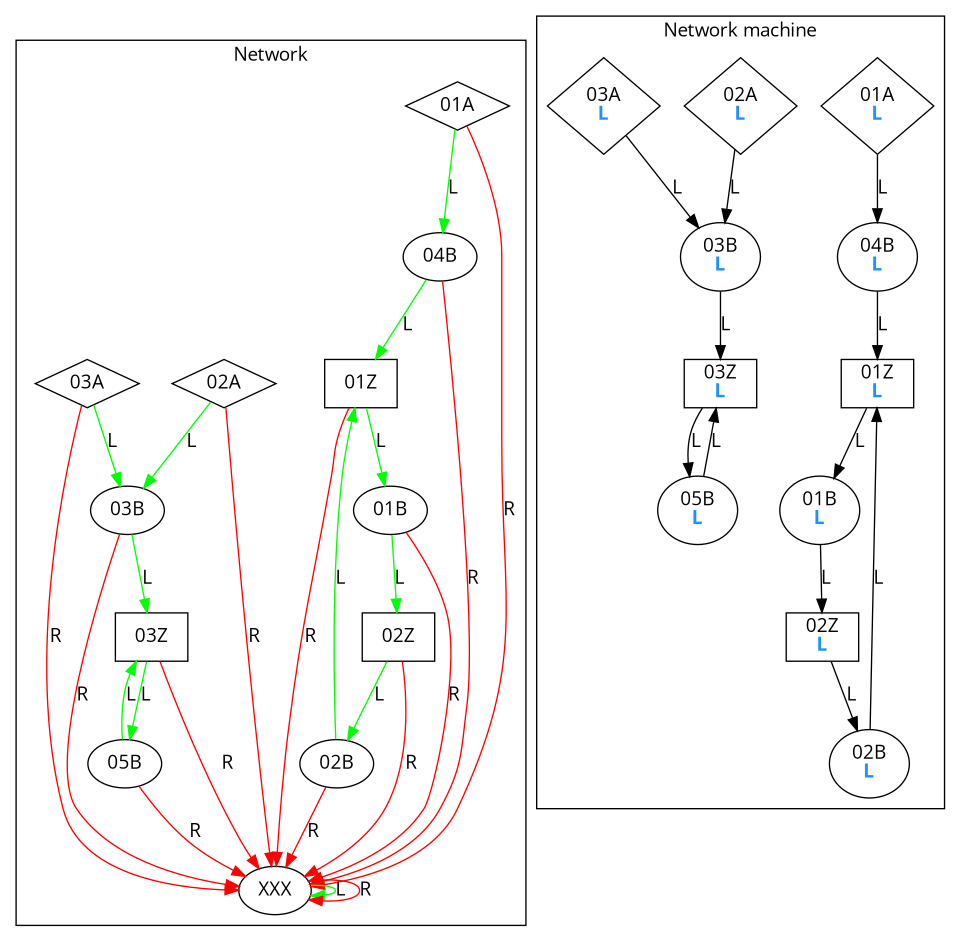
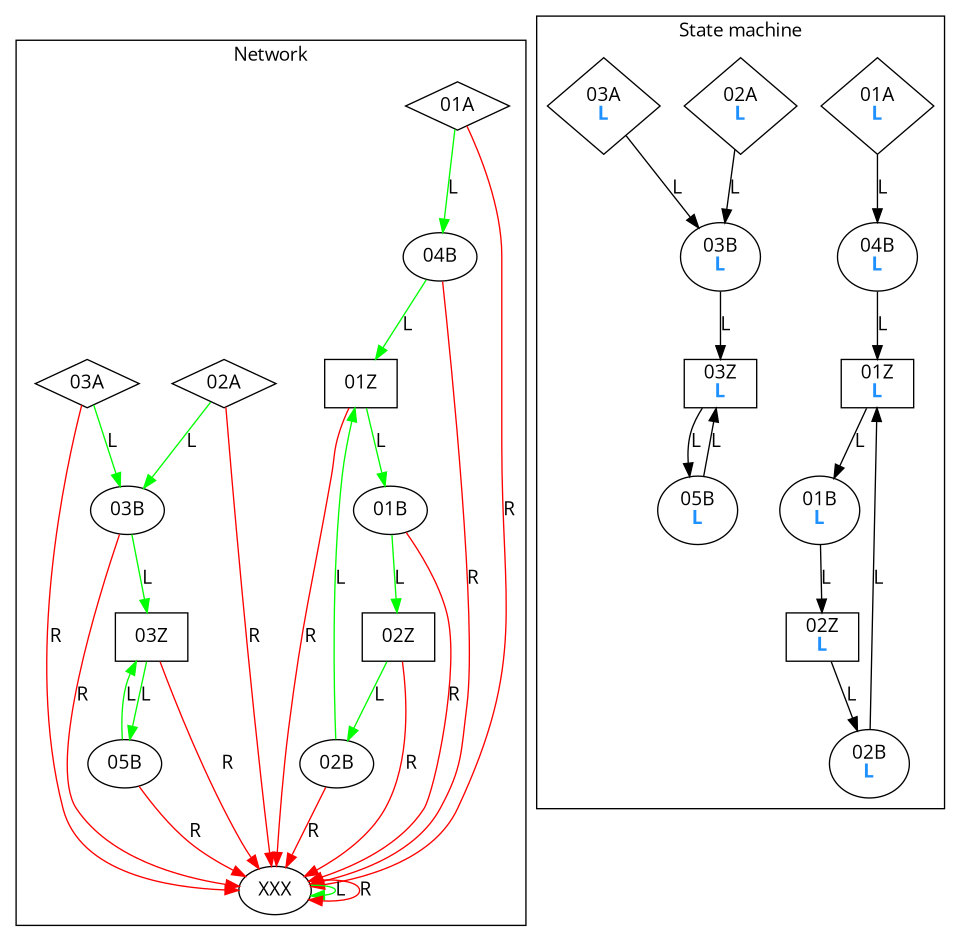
(741, 32) -> (741, 32)
